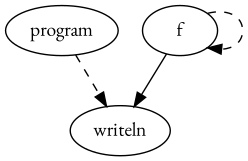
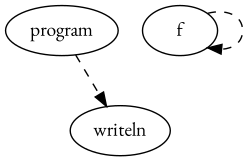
(154, 74) -> none
